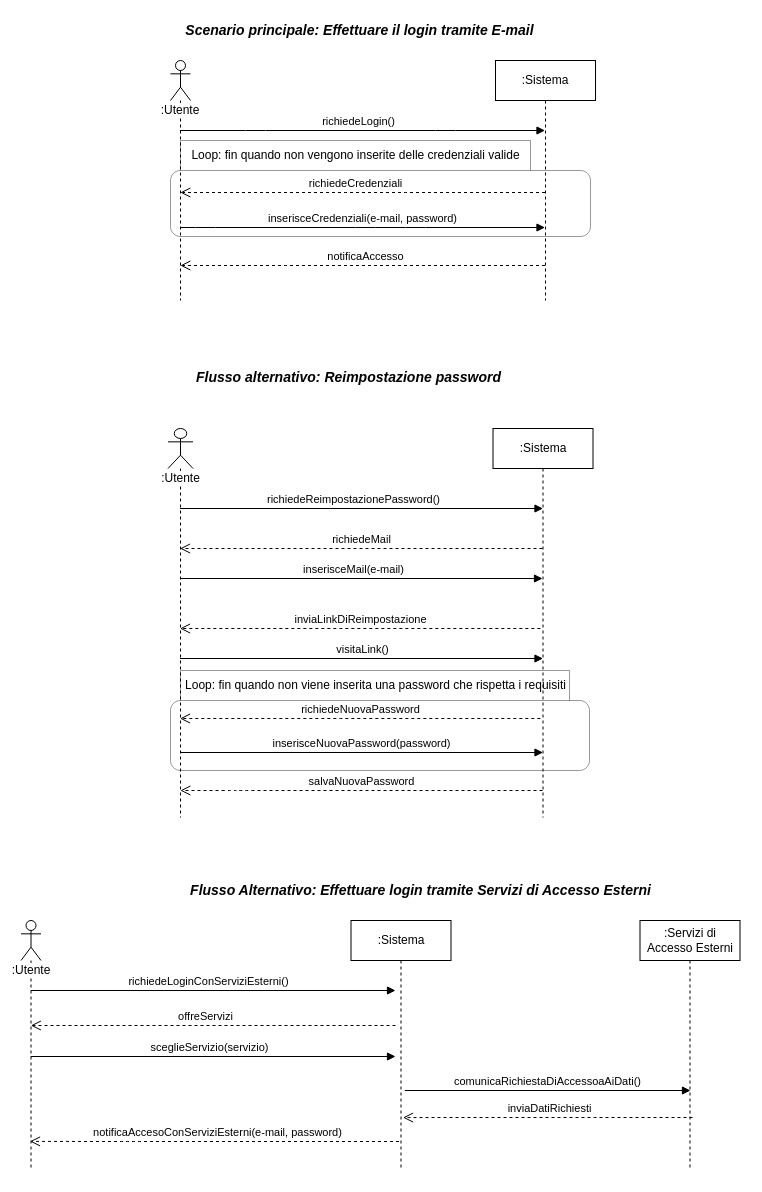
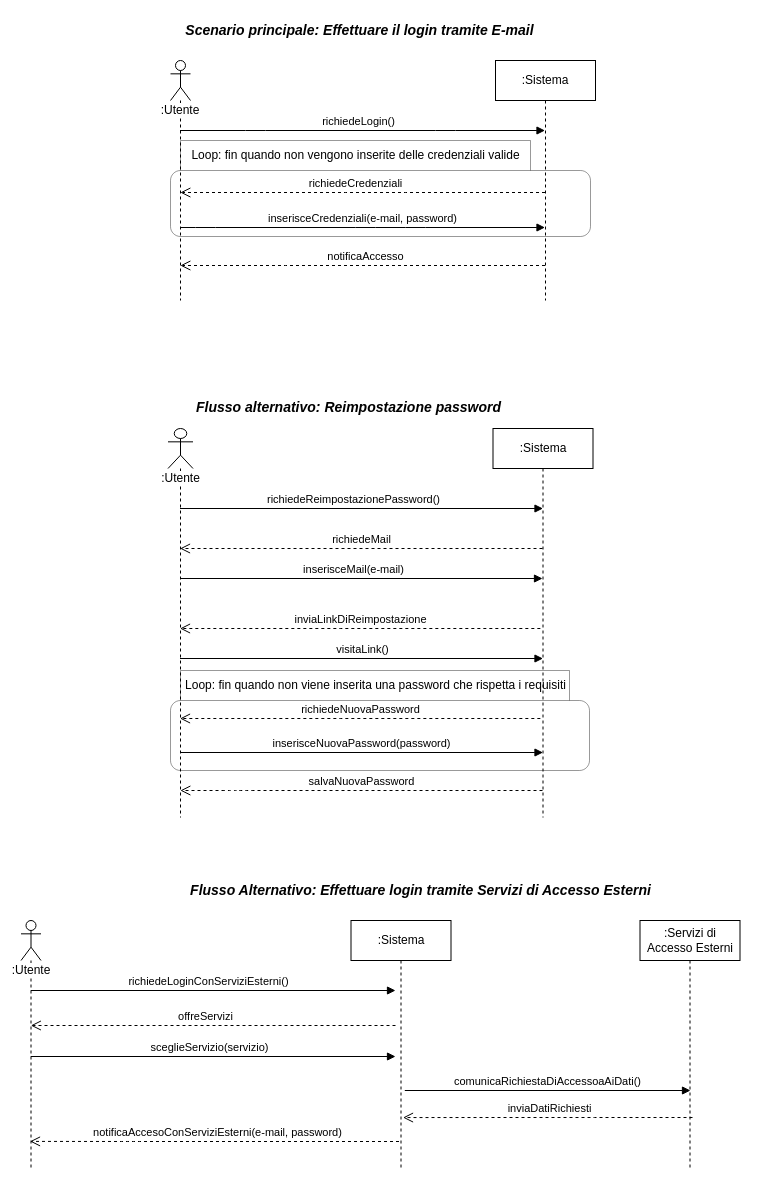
(348, 378) -> (348, 408)
